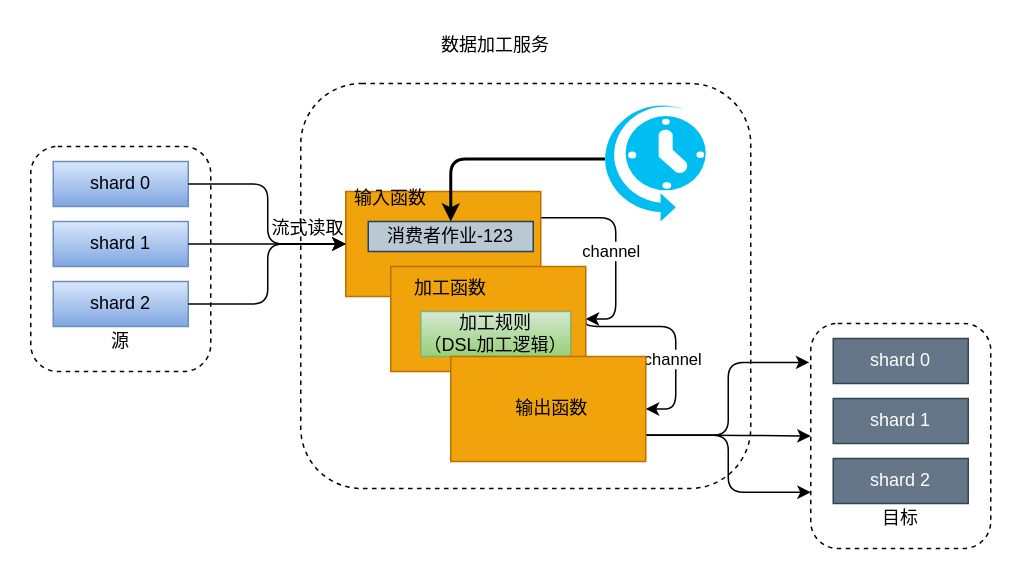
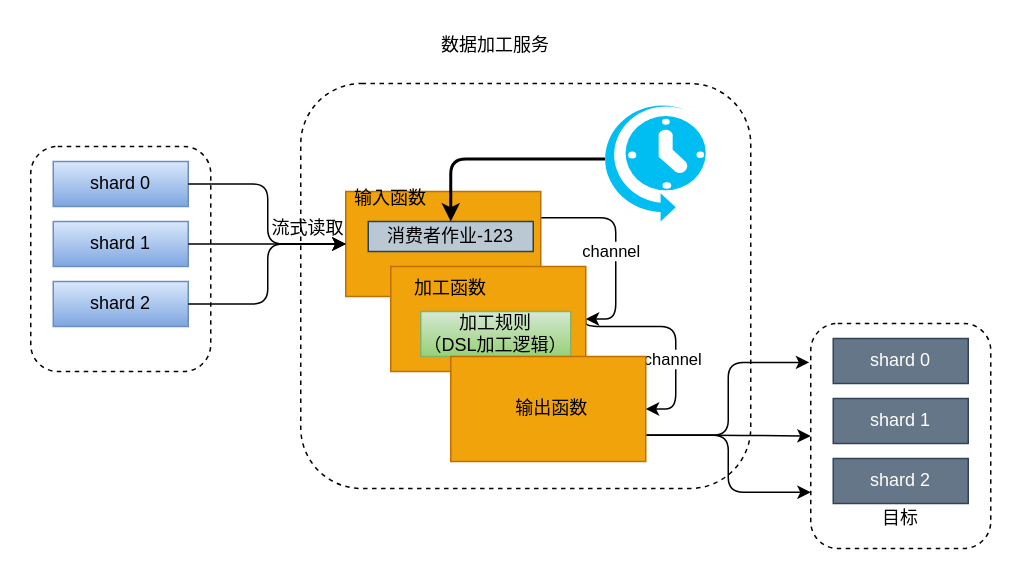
(121, 341) -> none
